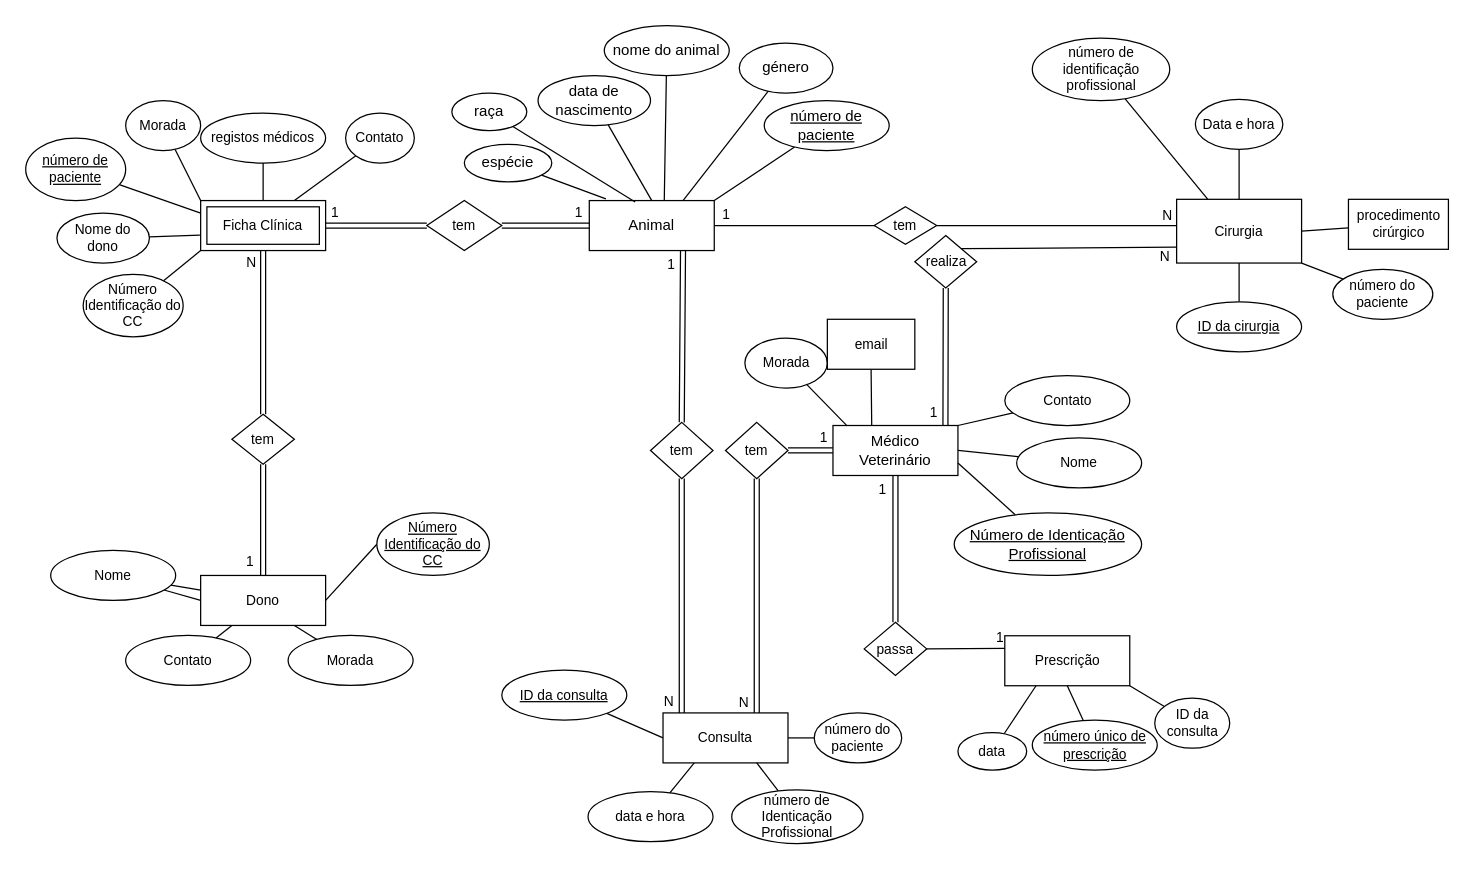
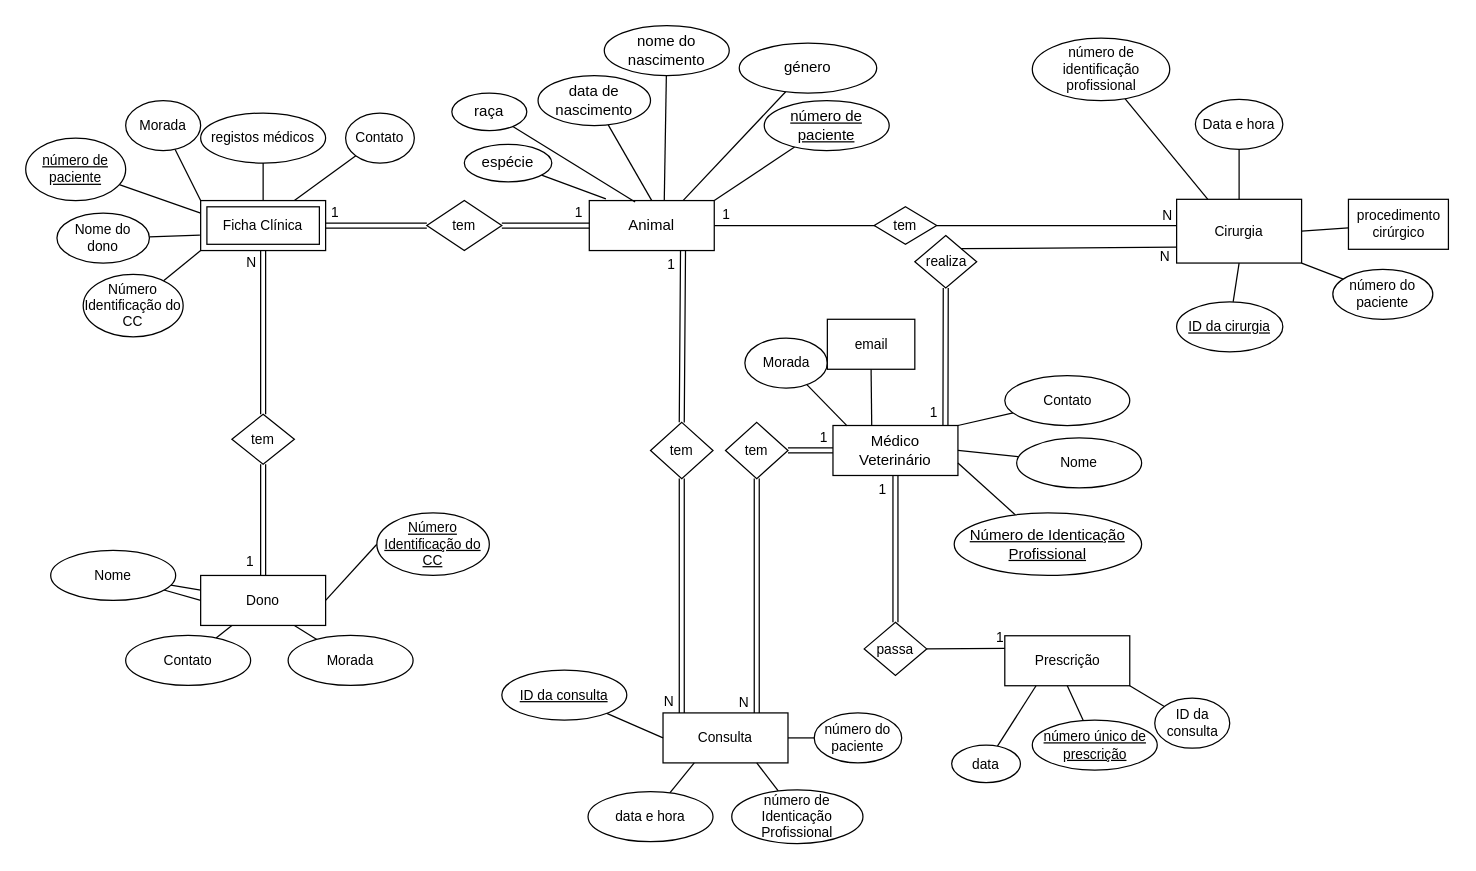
(667, 51) -> (667, 51)
(786, 68) -> (808, 68)
(1239, 327) -> (1230, 327)
(993, 752) -> (986, 764)
